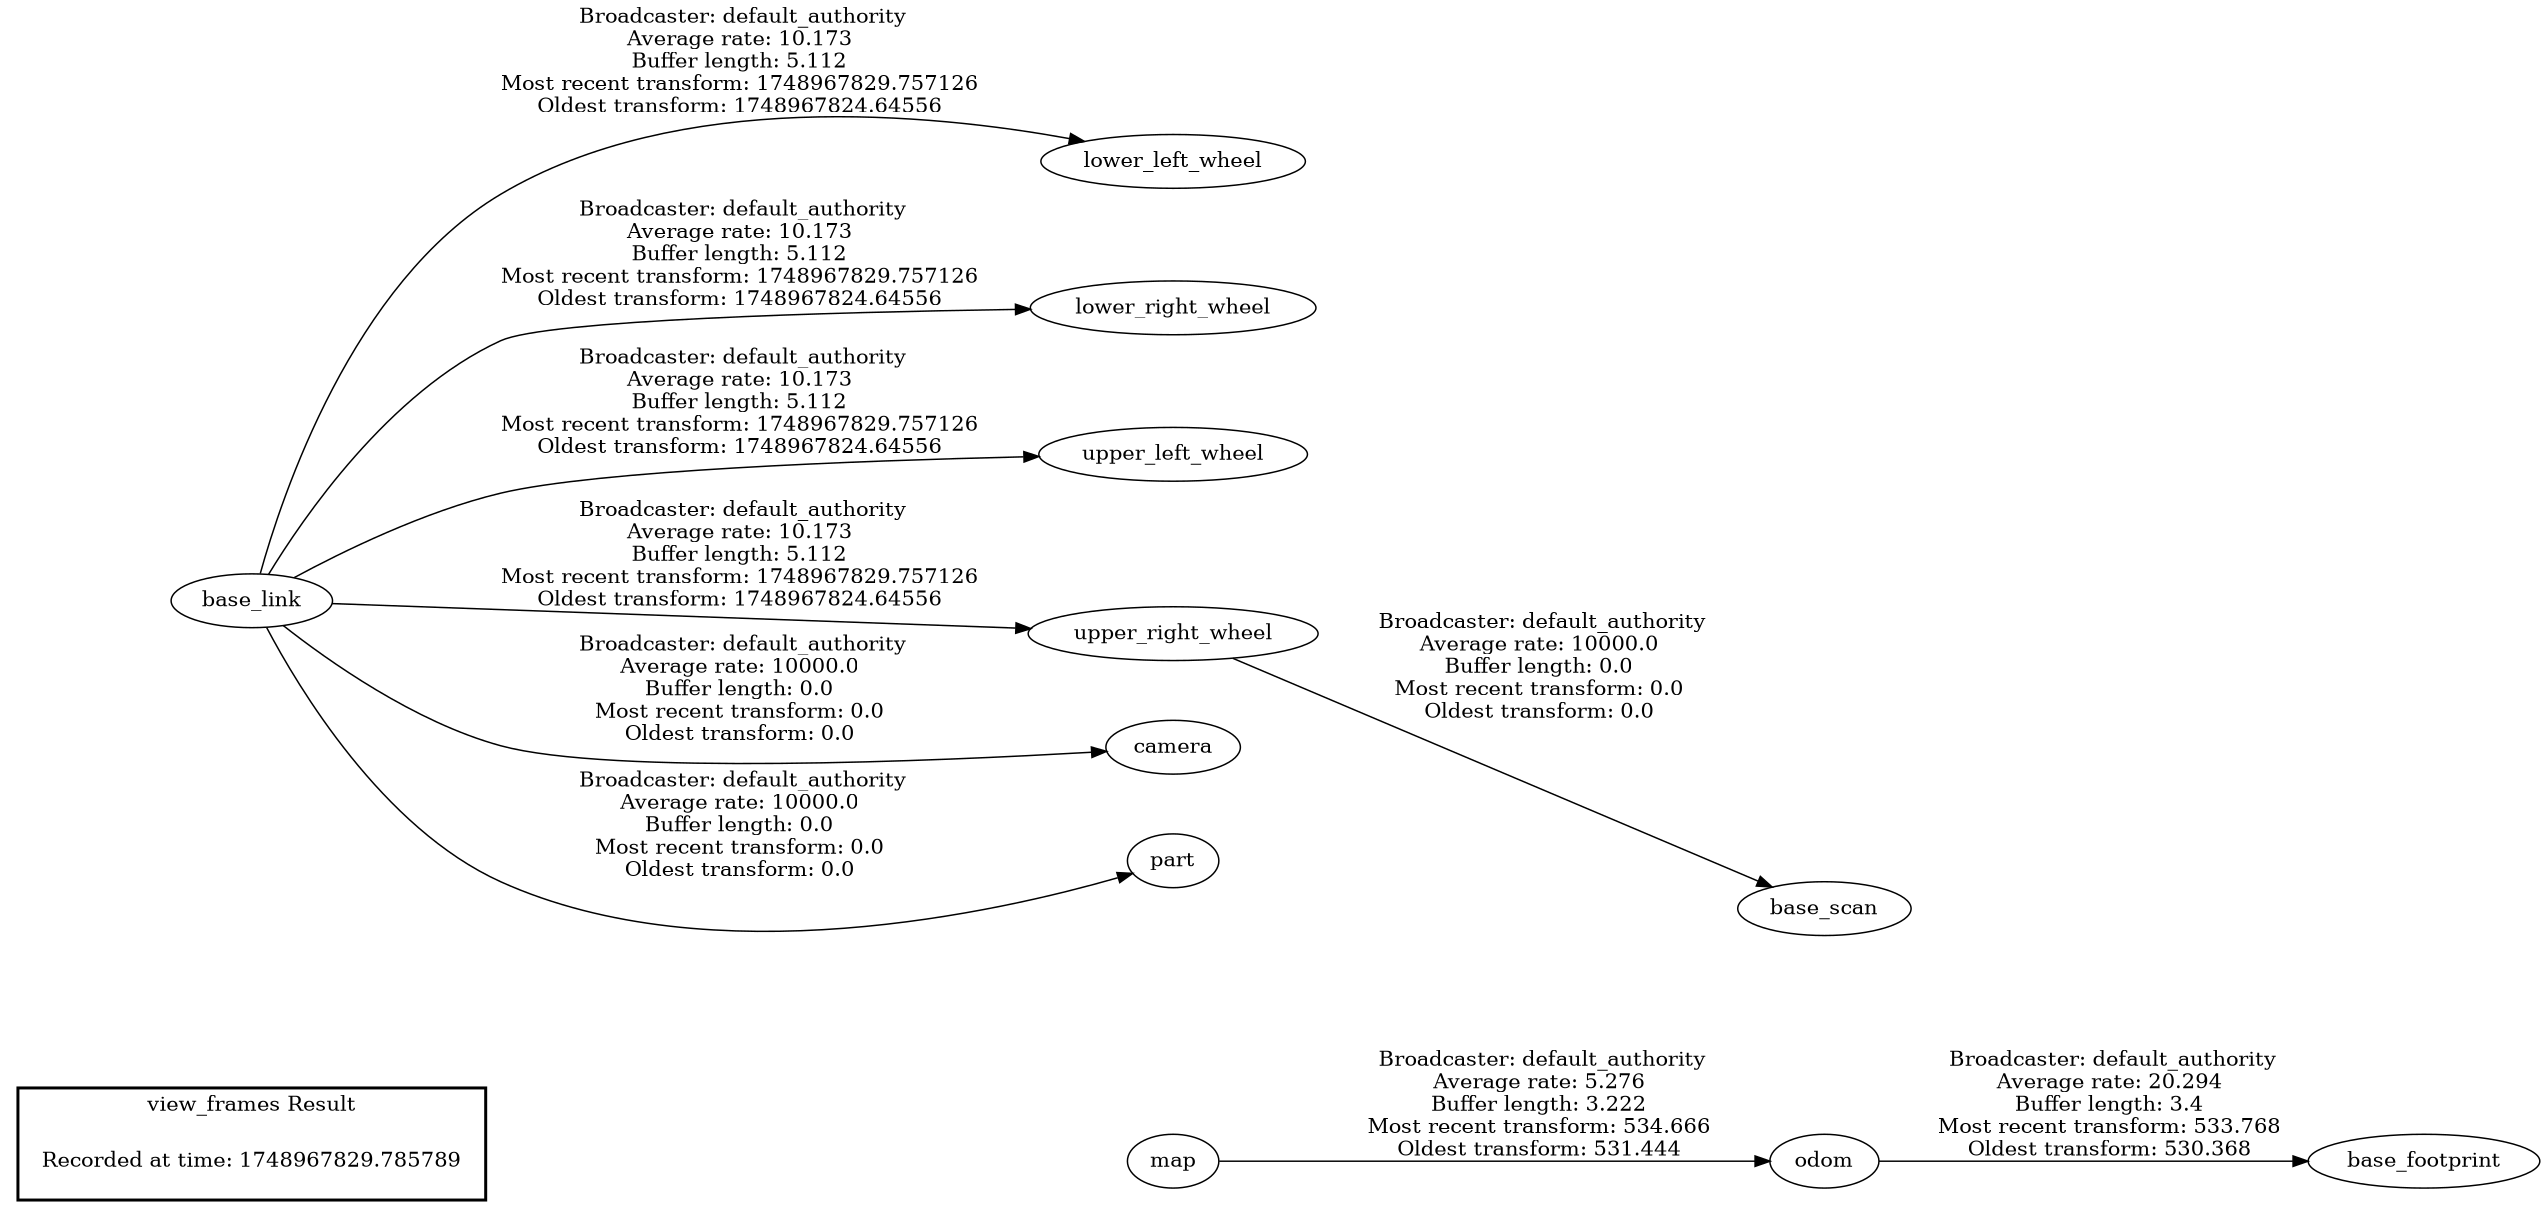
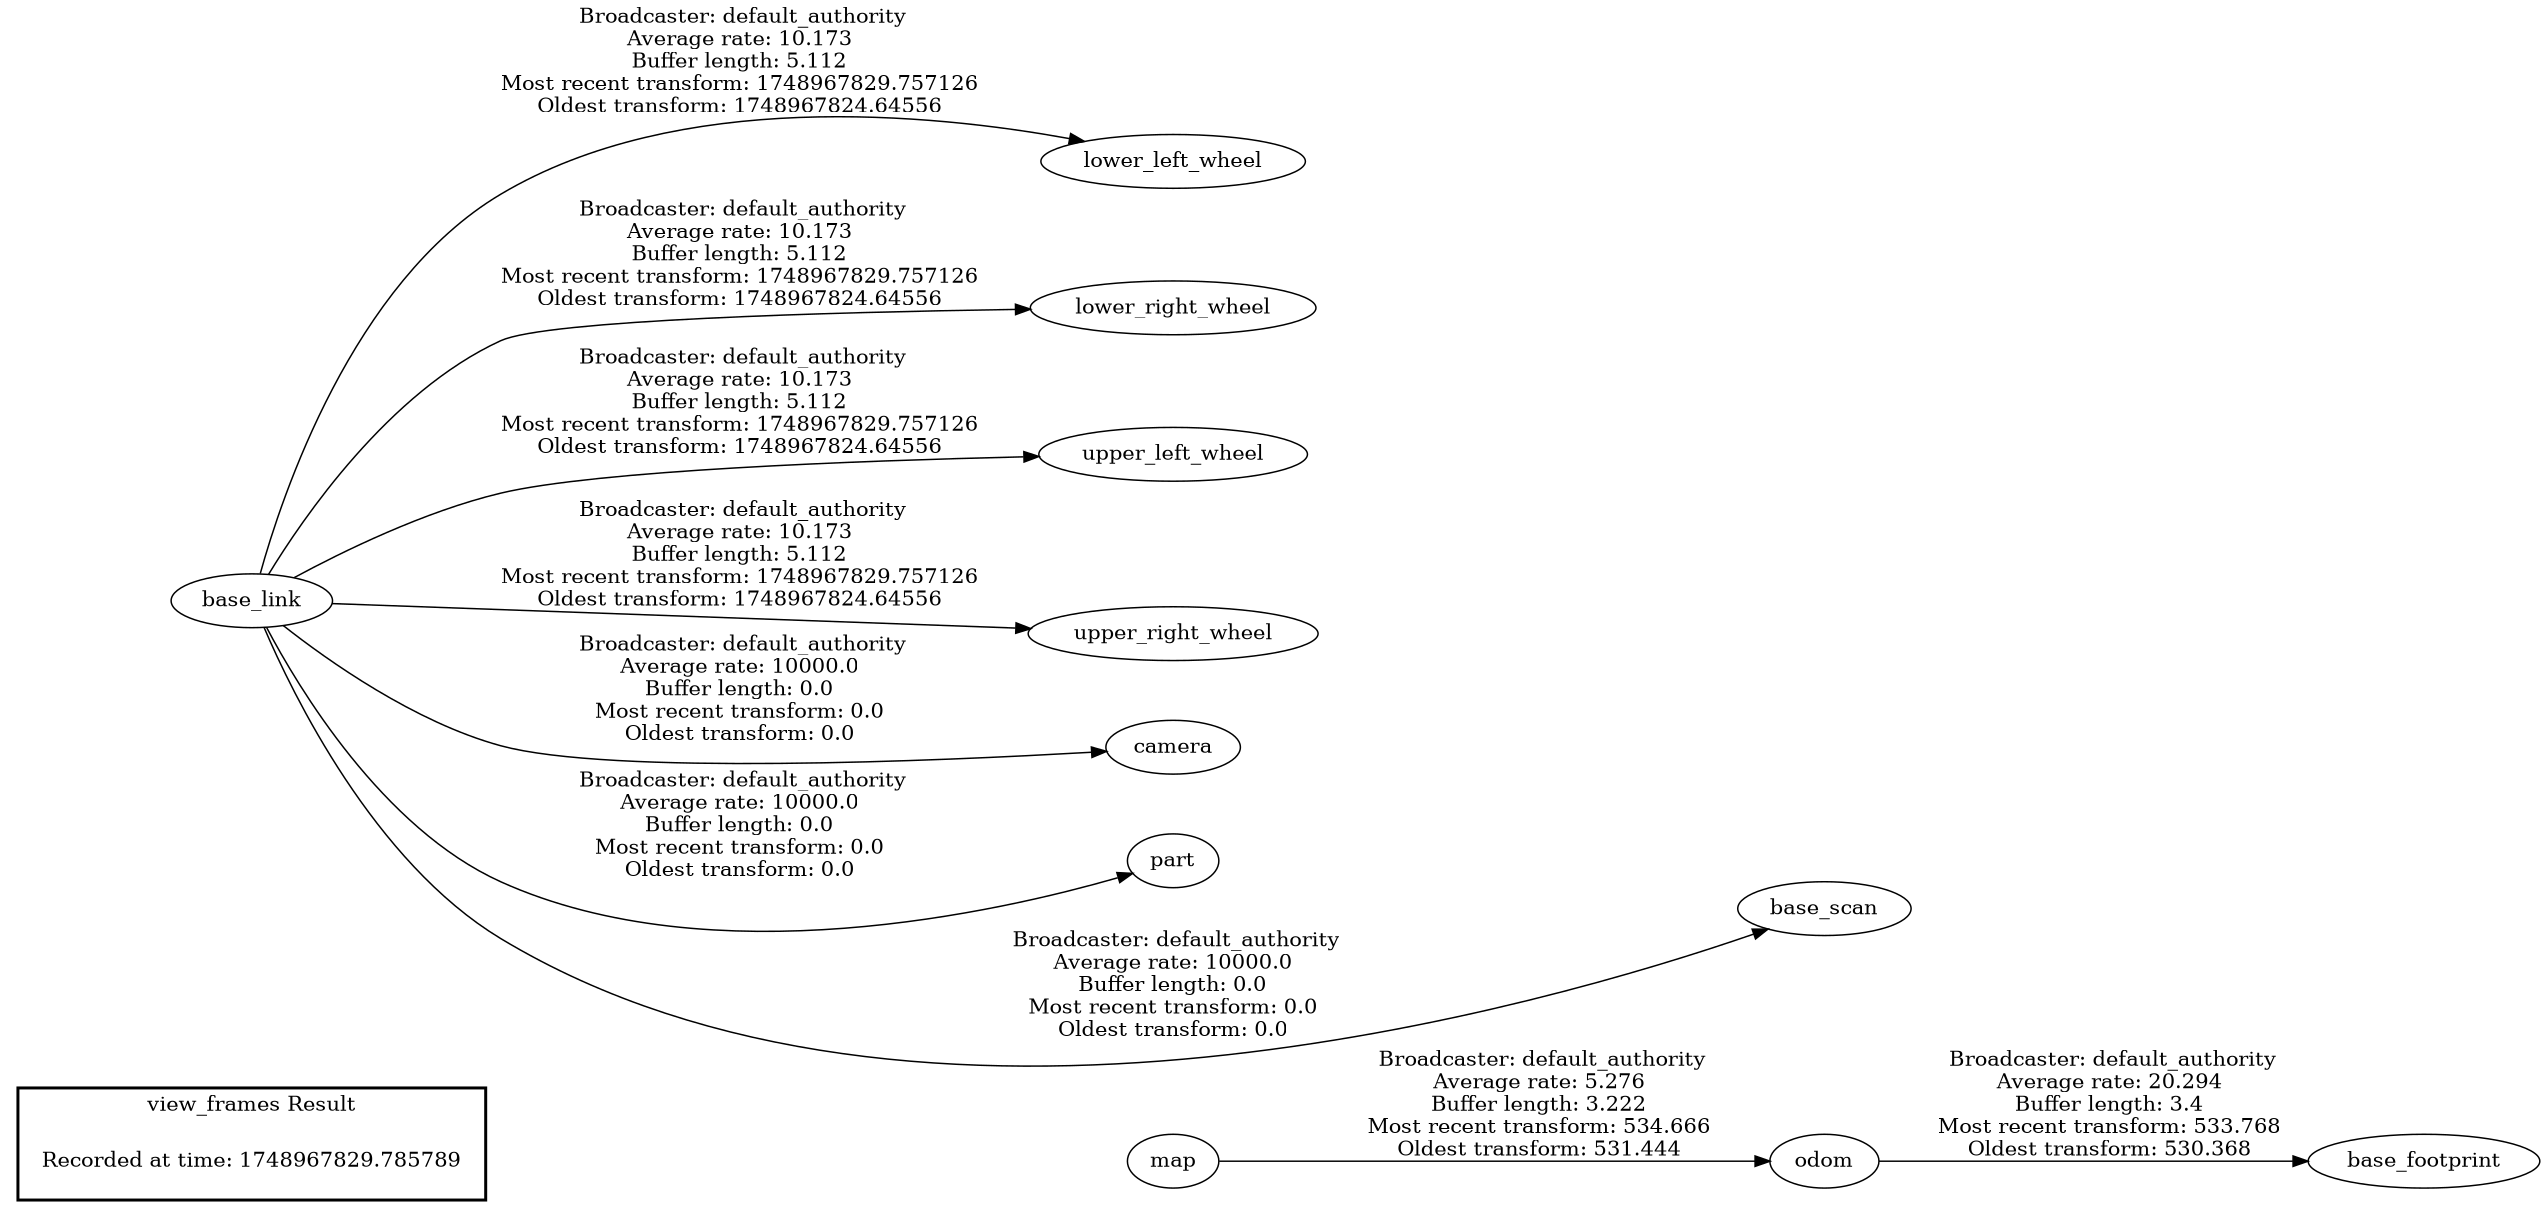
(1495, 770) -> (926, 1059)
